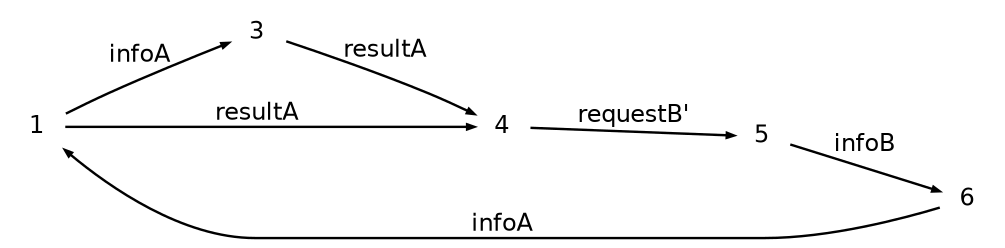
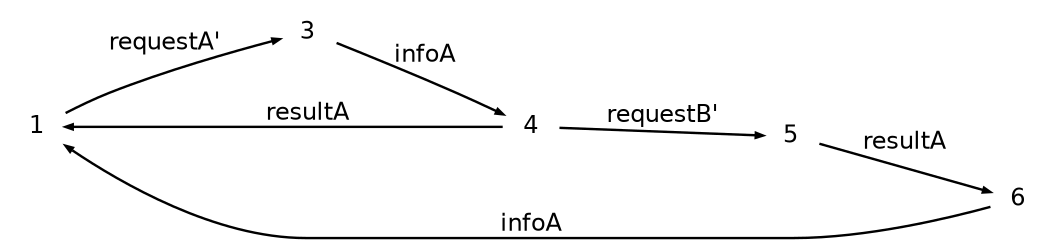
(385, 51) -> (425, 56)
(140, 56) -> (166, 44)
(266, 127) -> (288, 127)
(865, 145) -> (905, 143)
